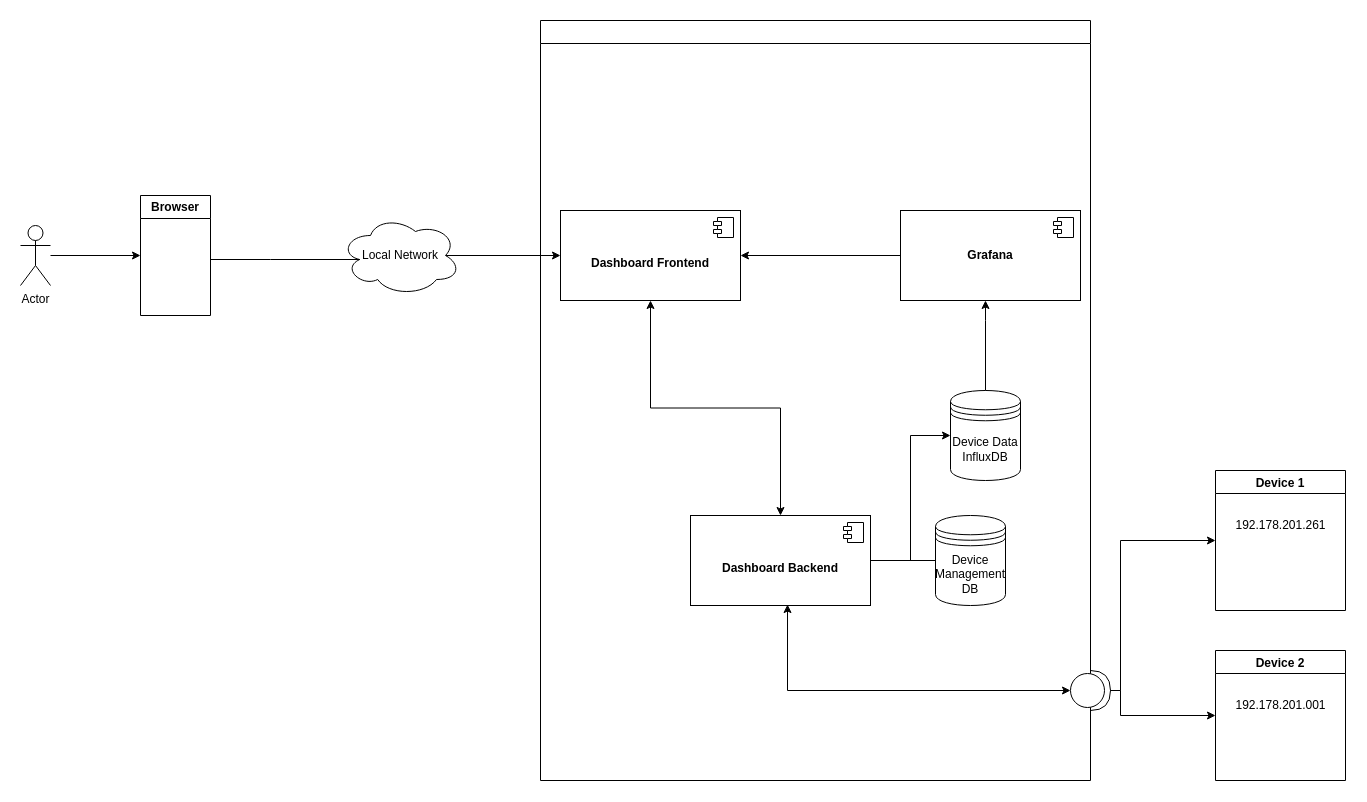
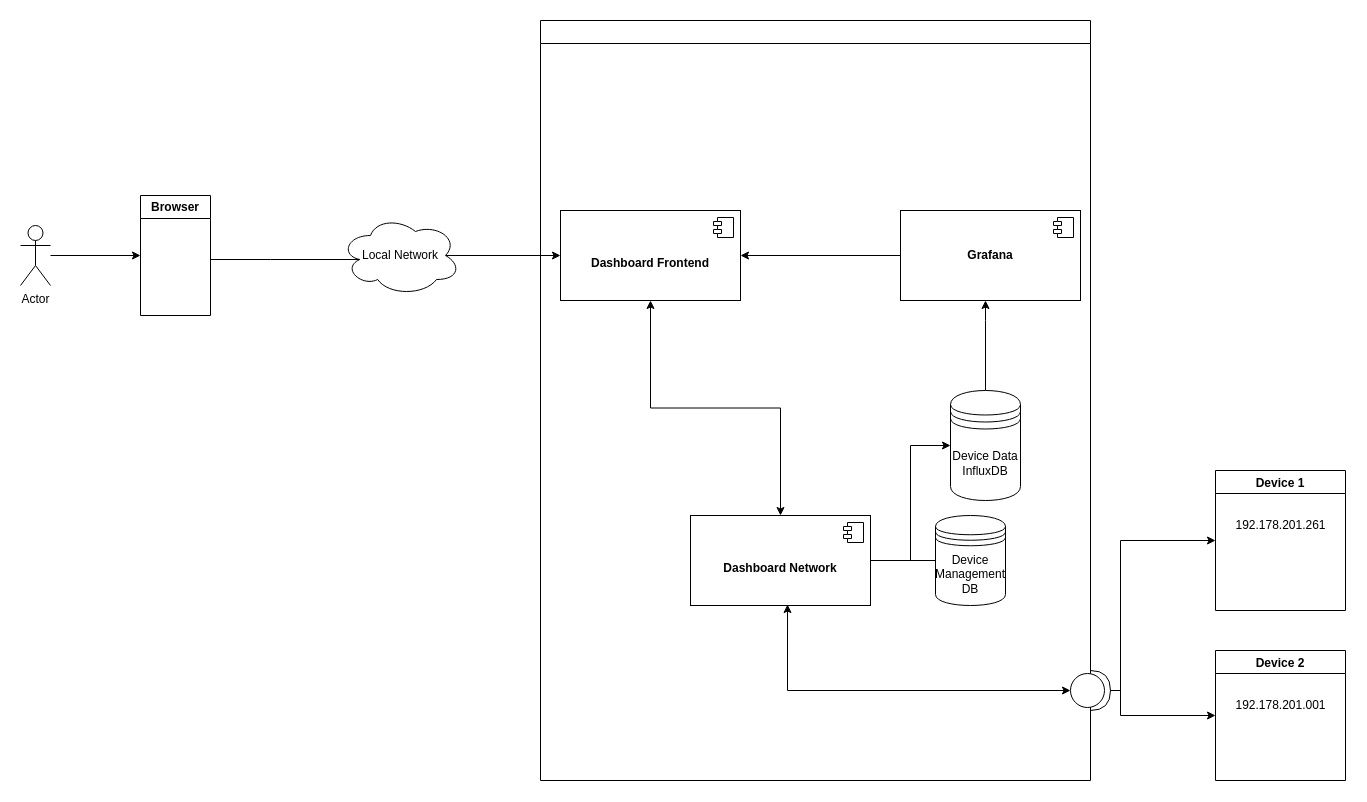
(986, 436) -> (986, 446)
(781, 561) -> (781, 561)
